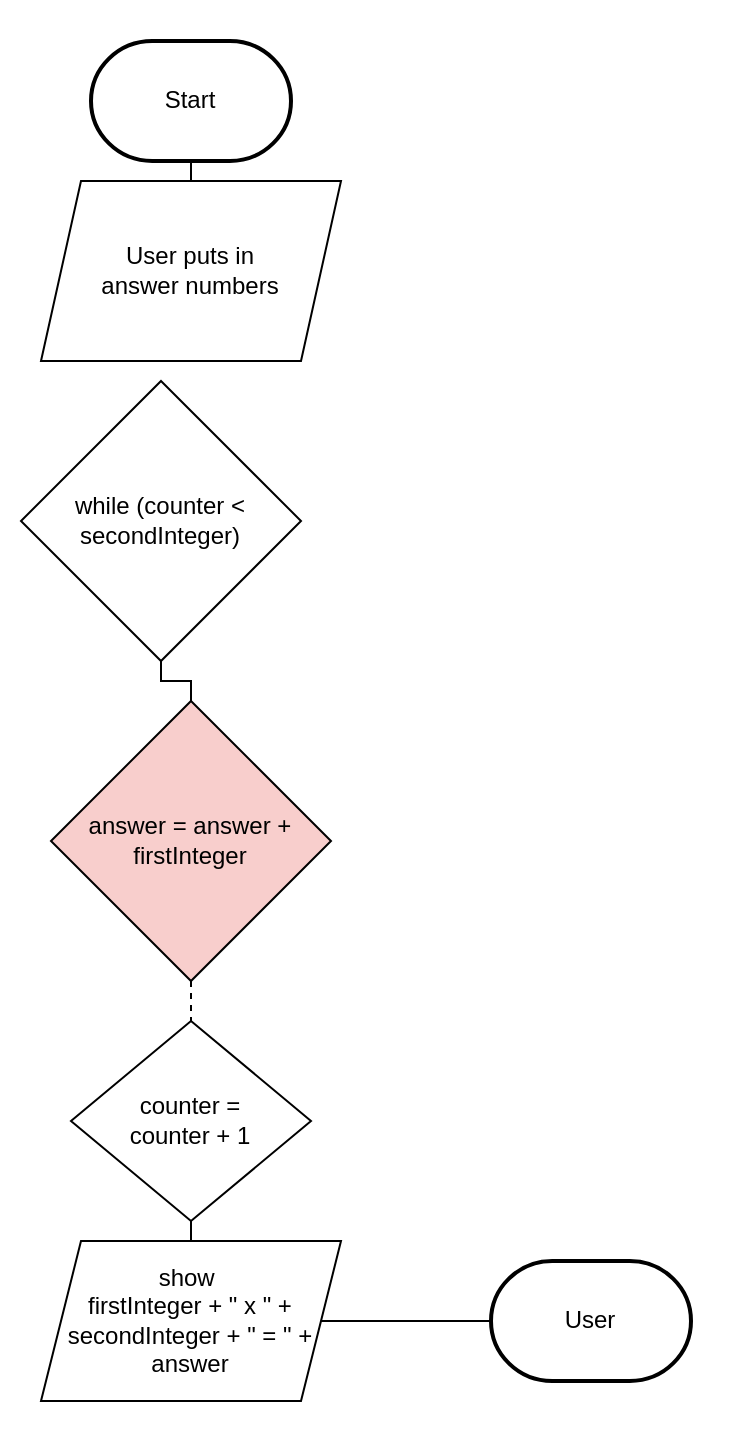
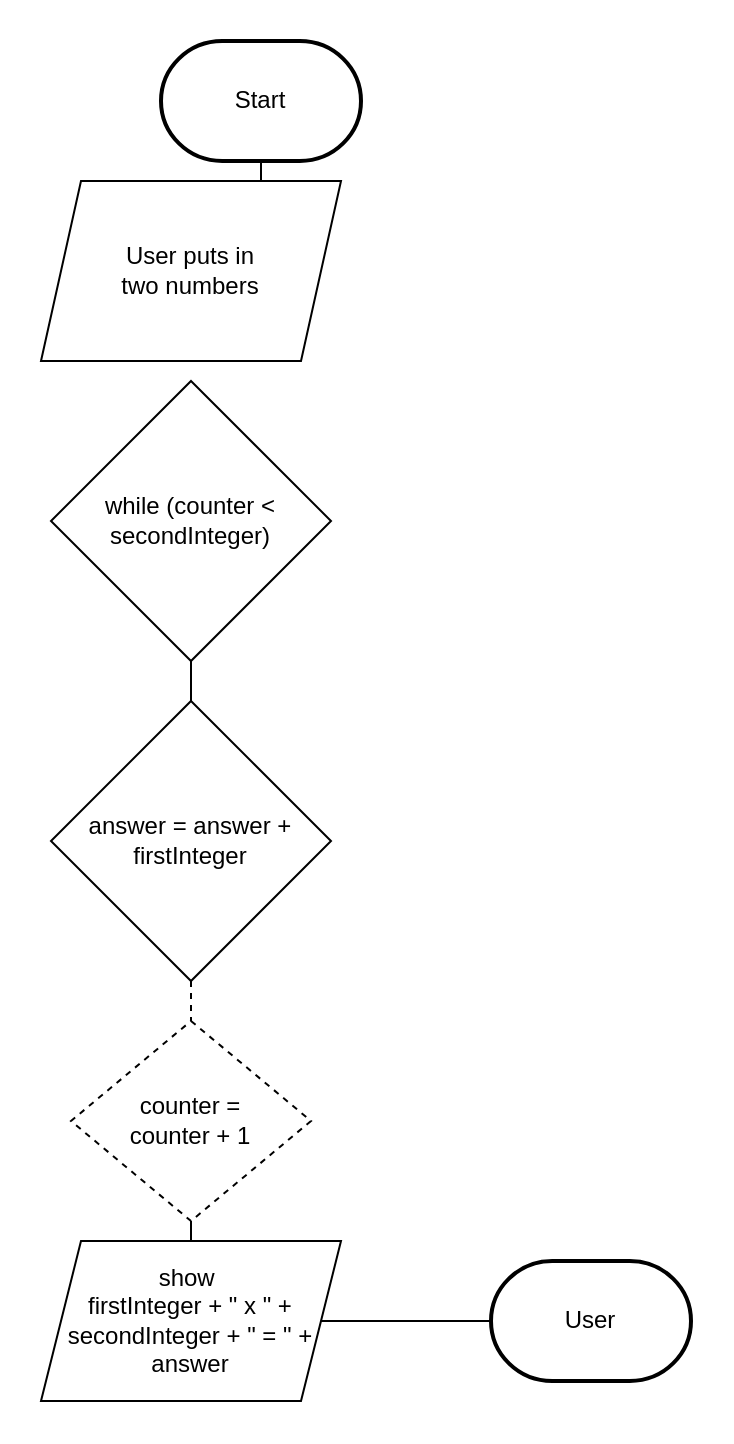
(191, 101) -> (261, 101)
(191, 271) -> (191, 271)
(161, 521) -> (191, 521)
(191, 841) -> (191, 841)
(191, 1121) -> (191, 1121)
